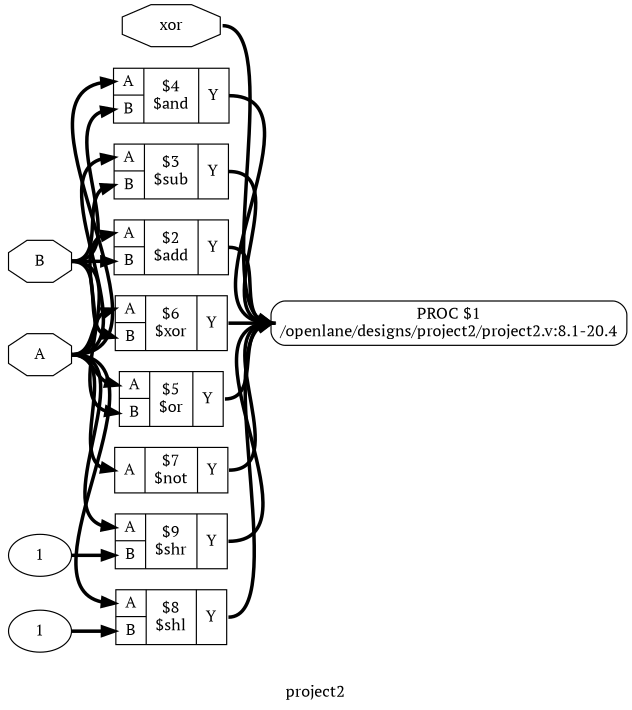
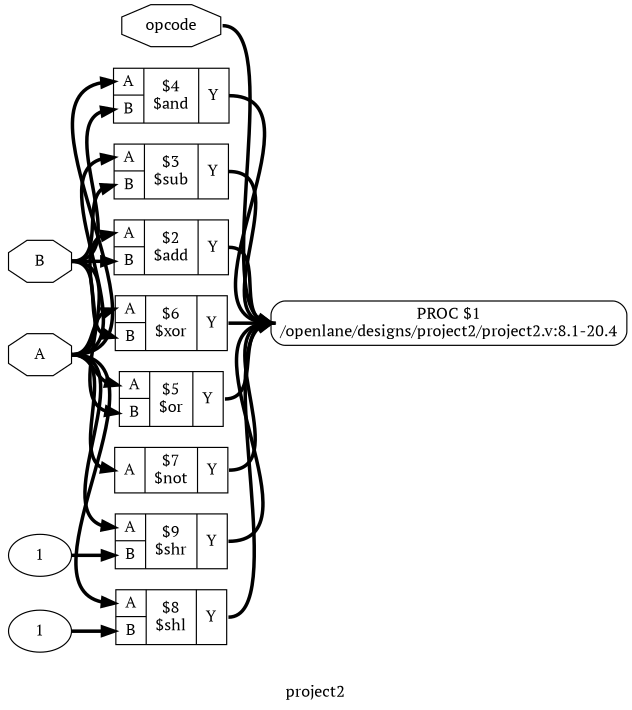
(171, 26) -> (171, 26)
